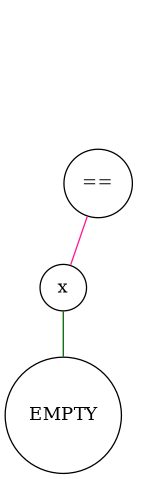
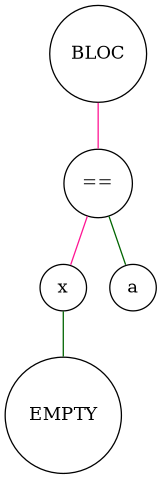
none -> (98, 54)
none -> (133, 288)
